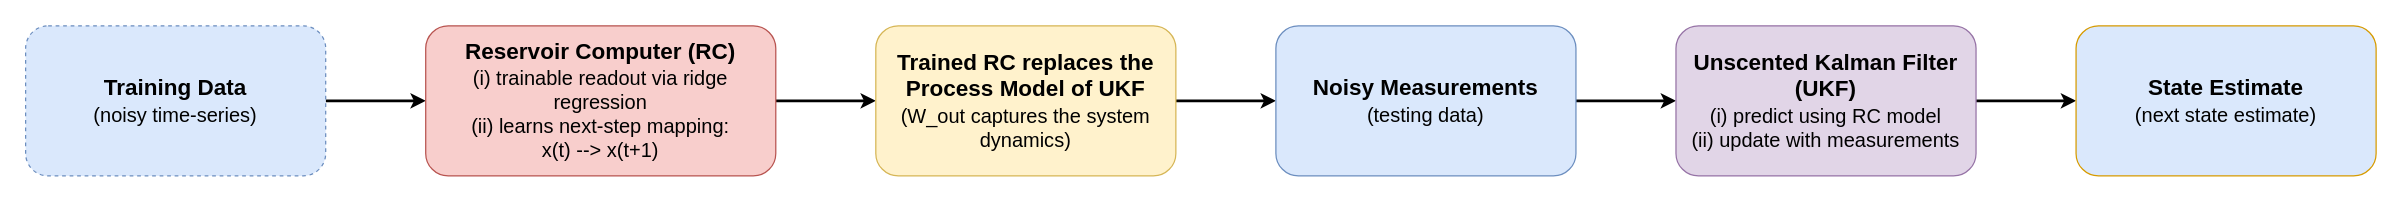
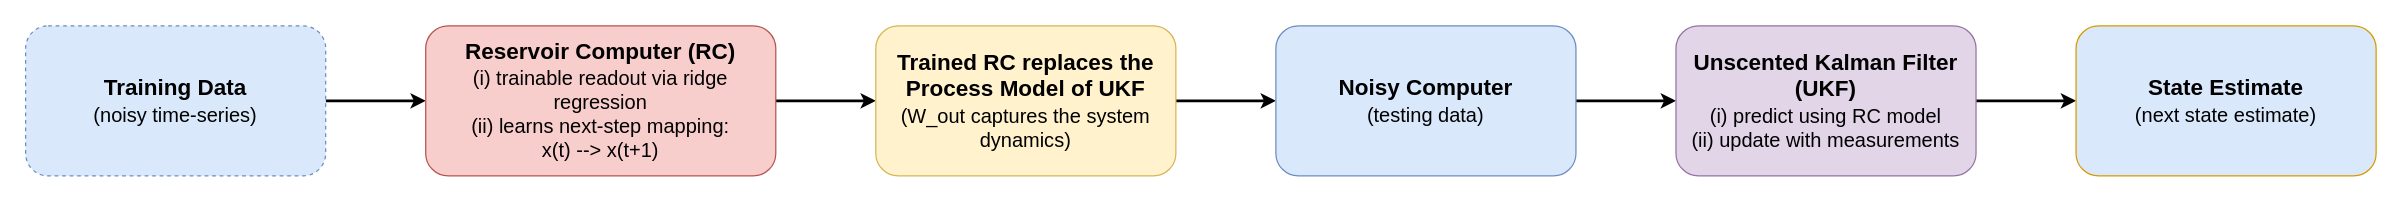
(1426, 101) -> (1426, 101)
